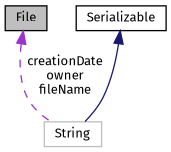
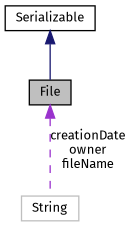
(108, 86) -> (50, 62)
